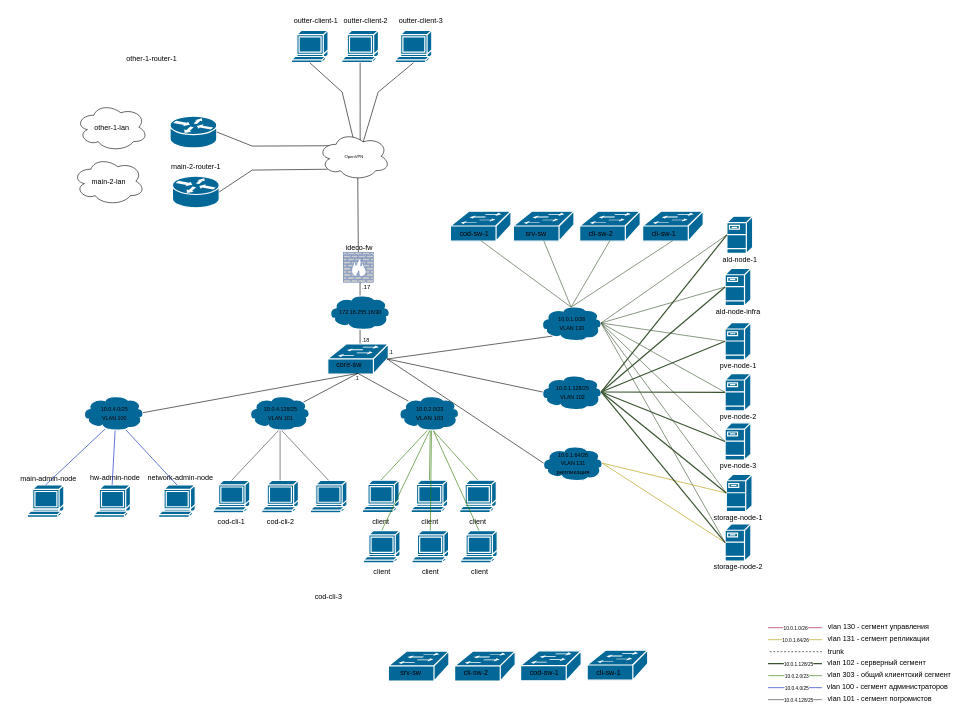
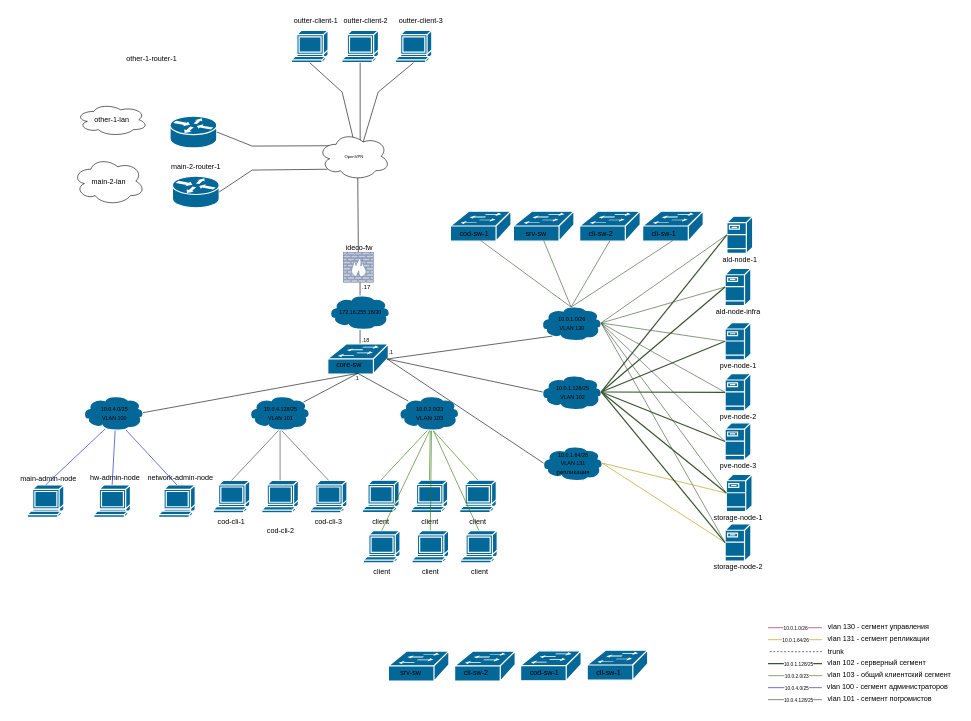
(112, 127) -> (112, 120)
(281, 522) -> (281, 531)
(329, 597) -> (329, 522)
(890, 675) -> (890, 675)
